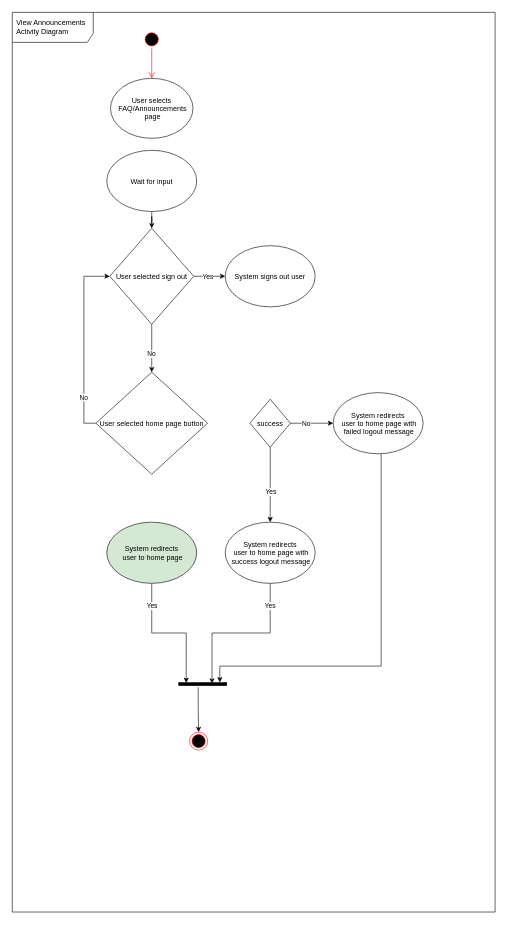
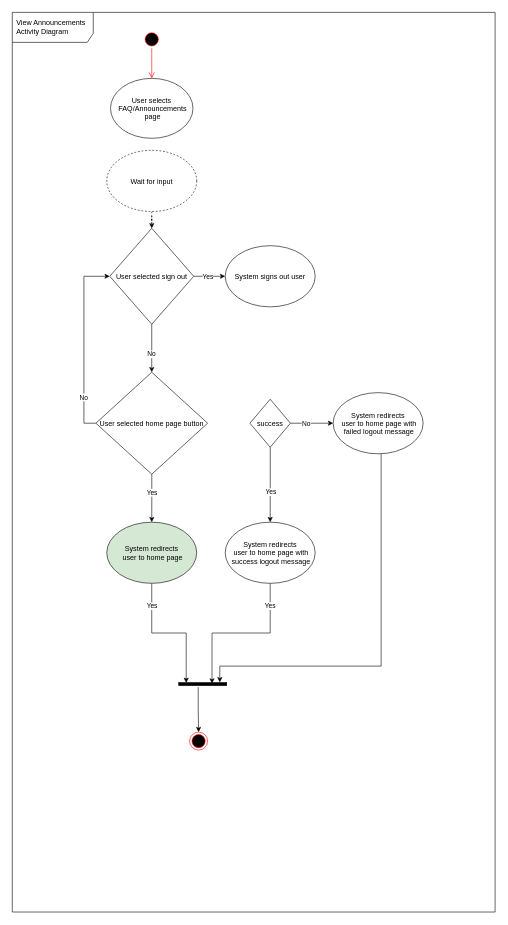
(152, 181) -> (152, 181)
(152, 222) -> (152, 222)
none -> (152, 492)
